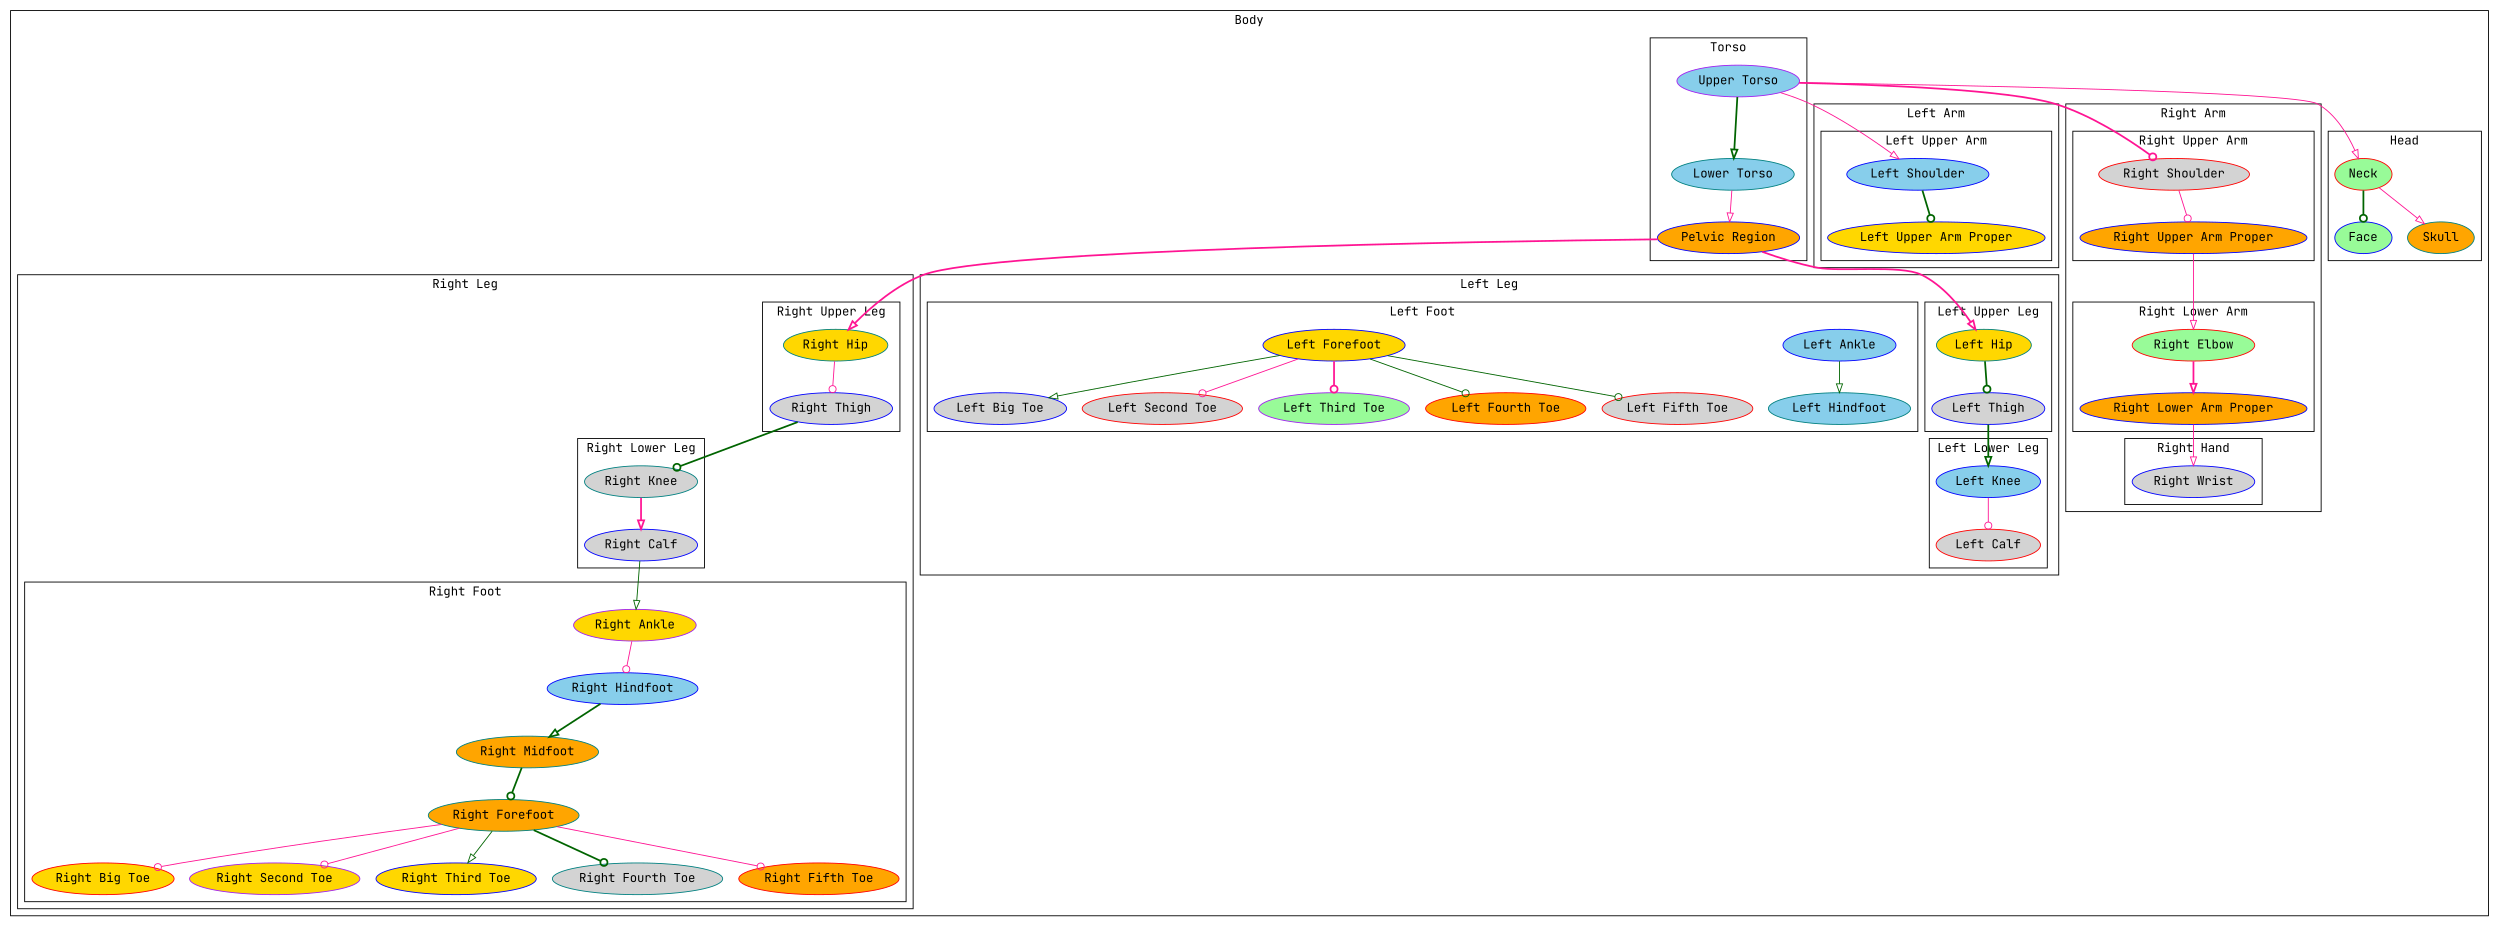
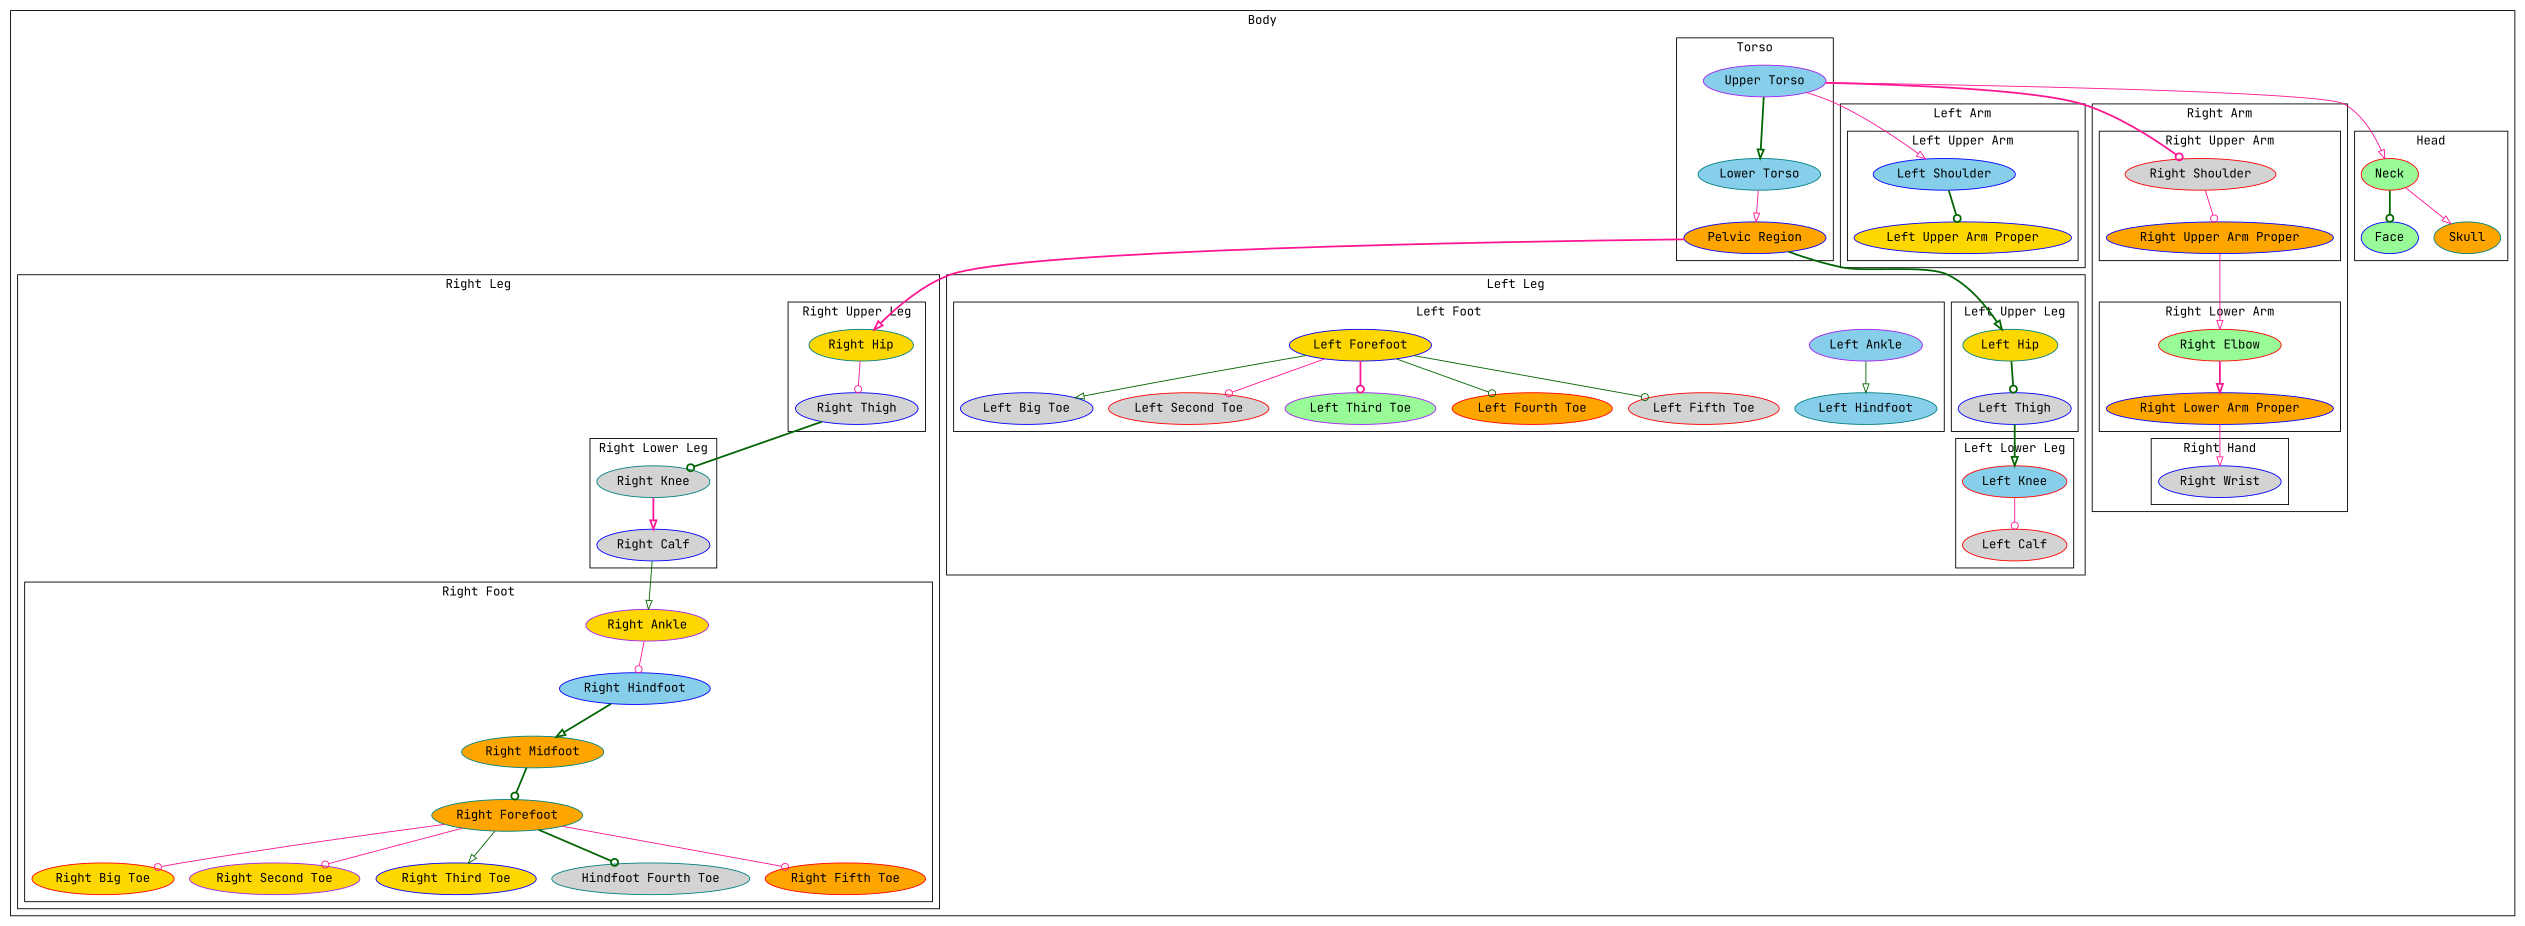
(1931, 280) -> (1957, 280)
(1839, 345) -> (1866, 345)
(1988, 482) -> (2015, 482)
(638, 879) -> (651, 879)
